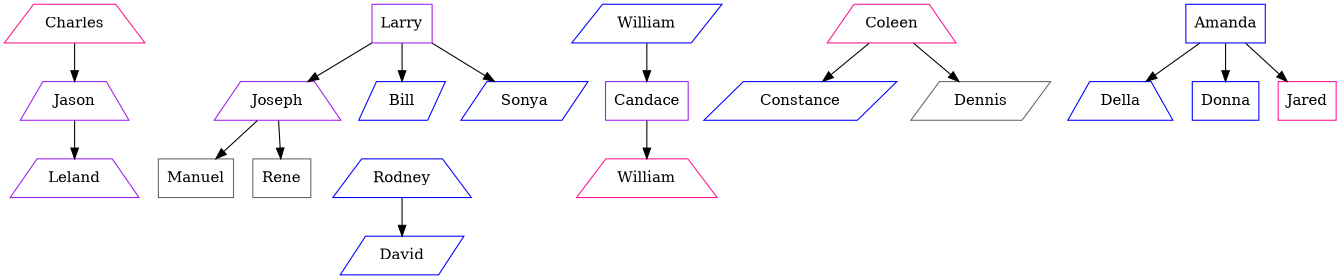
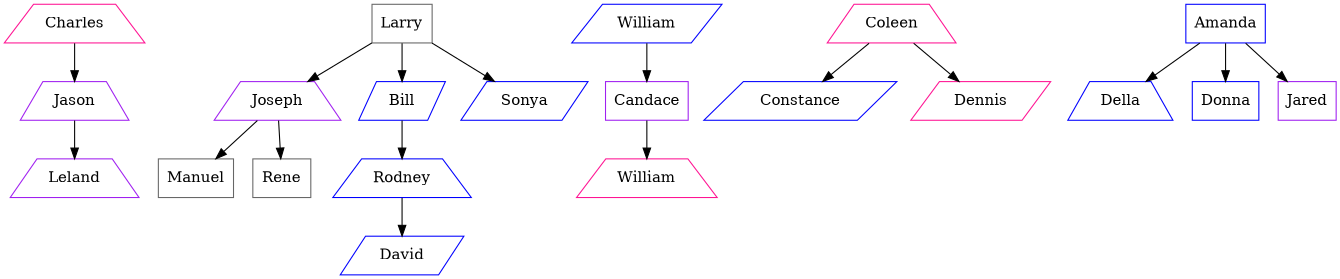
(402, 24) -> (402, 24)
(981, 101) -> (981, 101)
(1307, 101) -> (1307, 101)
none -> (402, 134)
